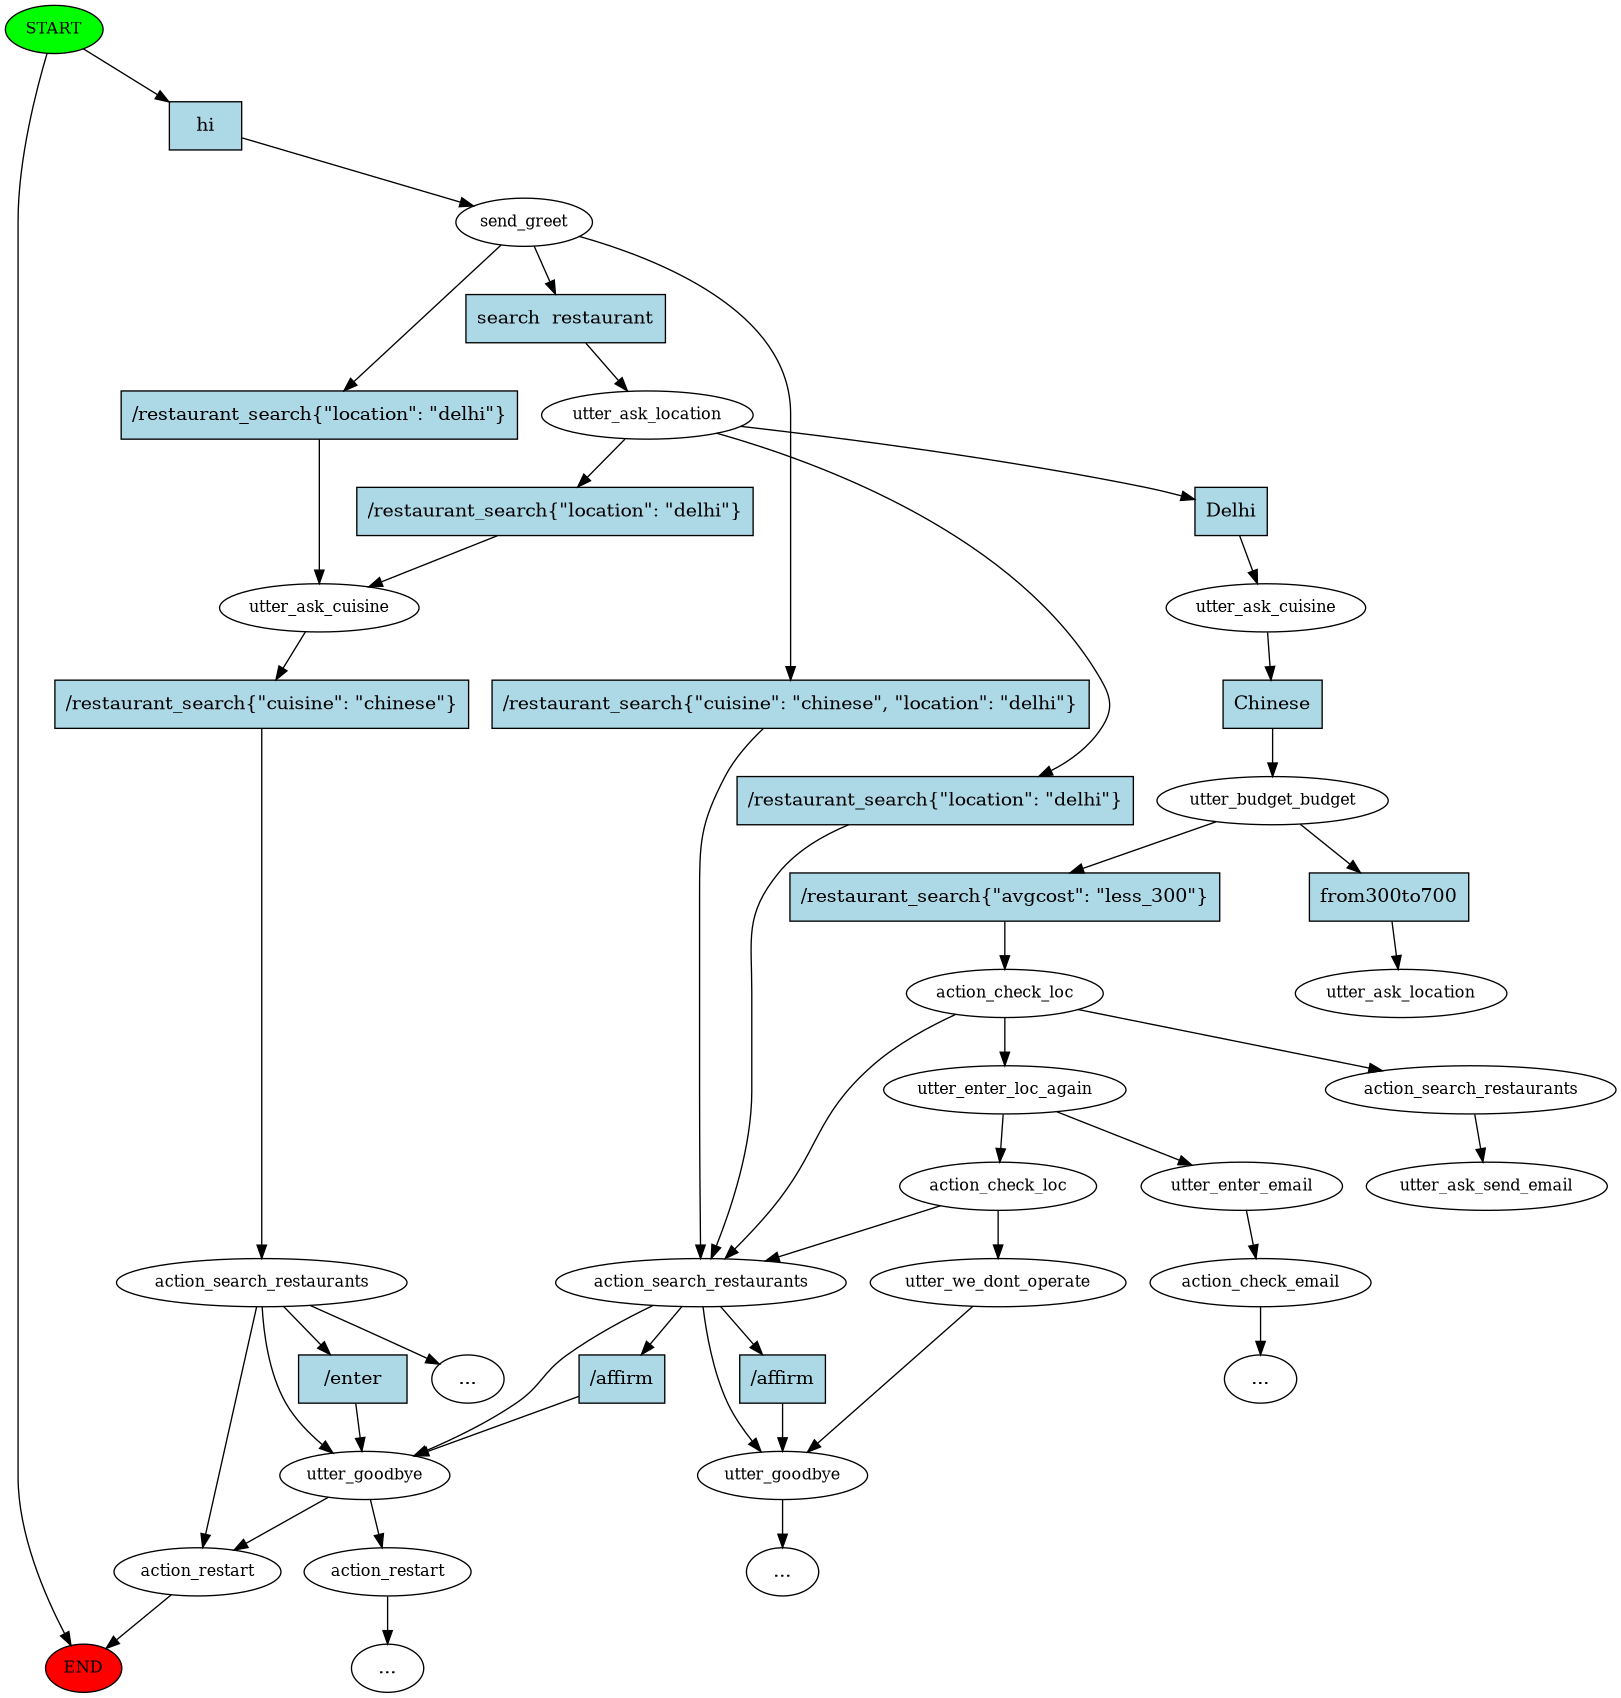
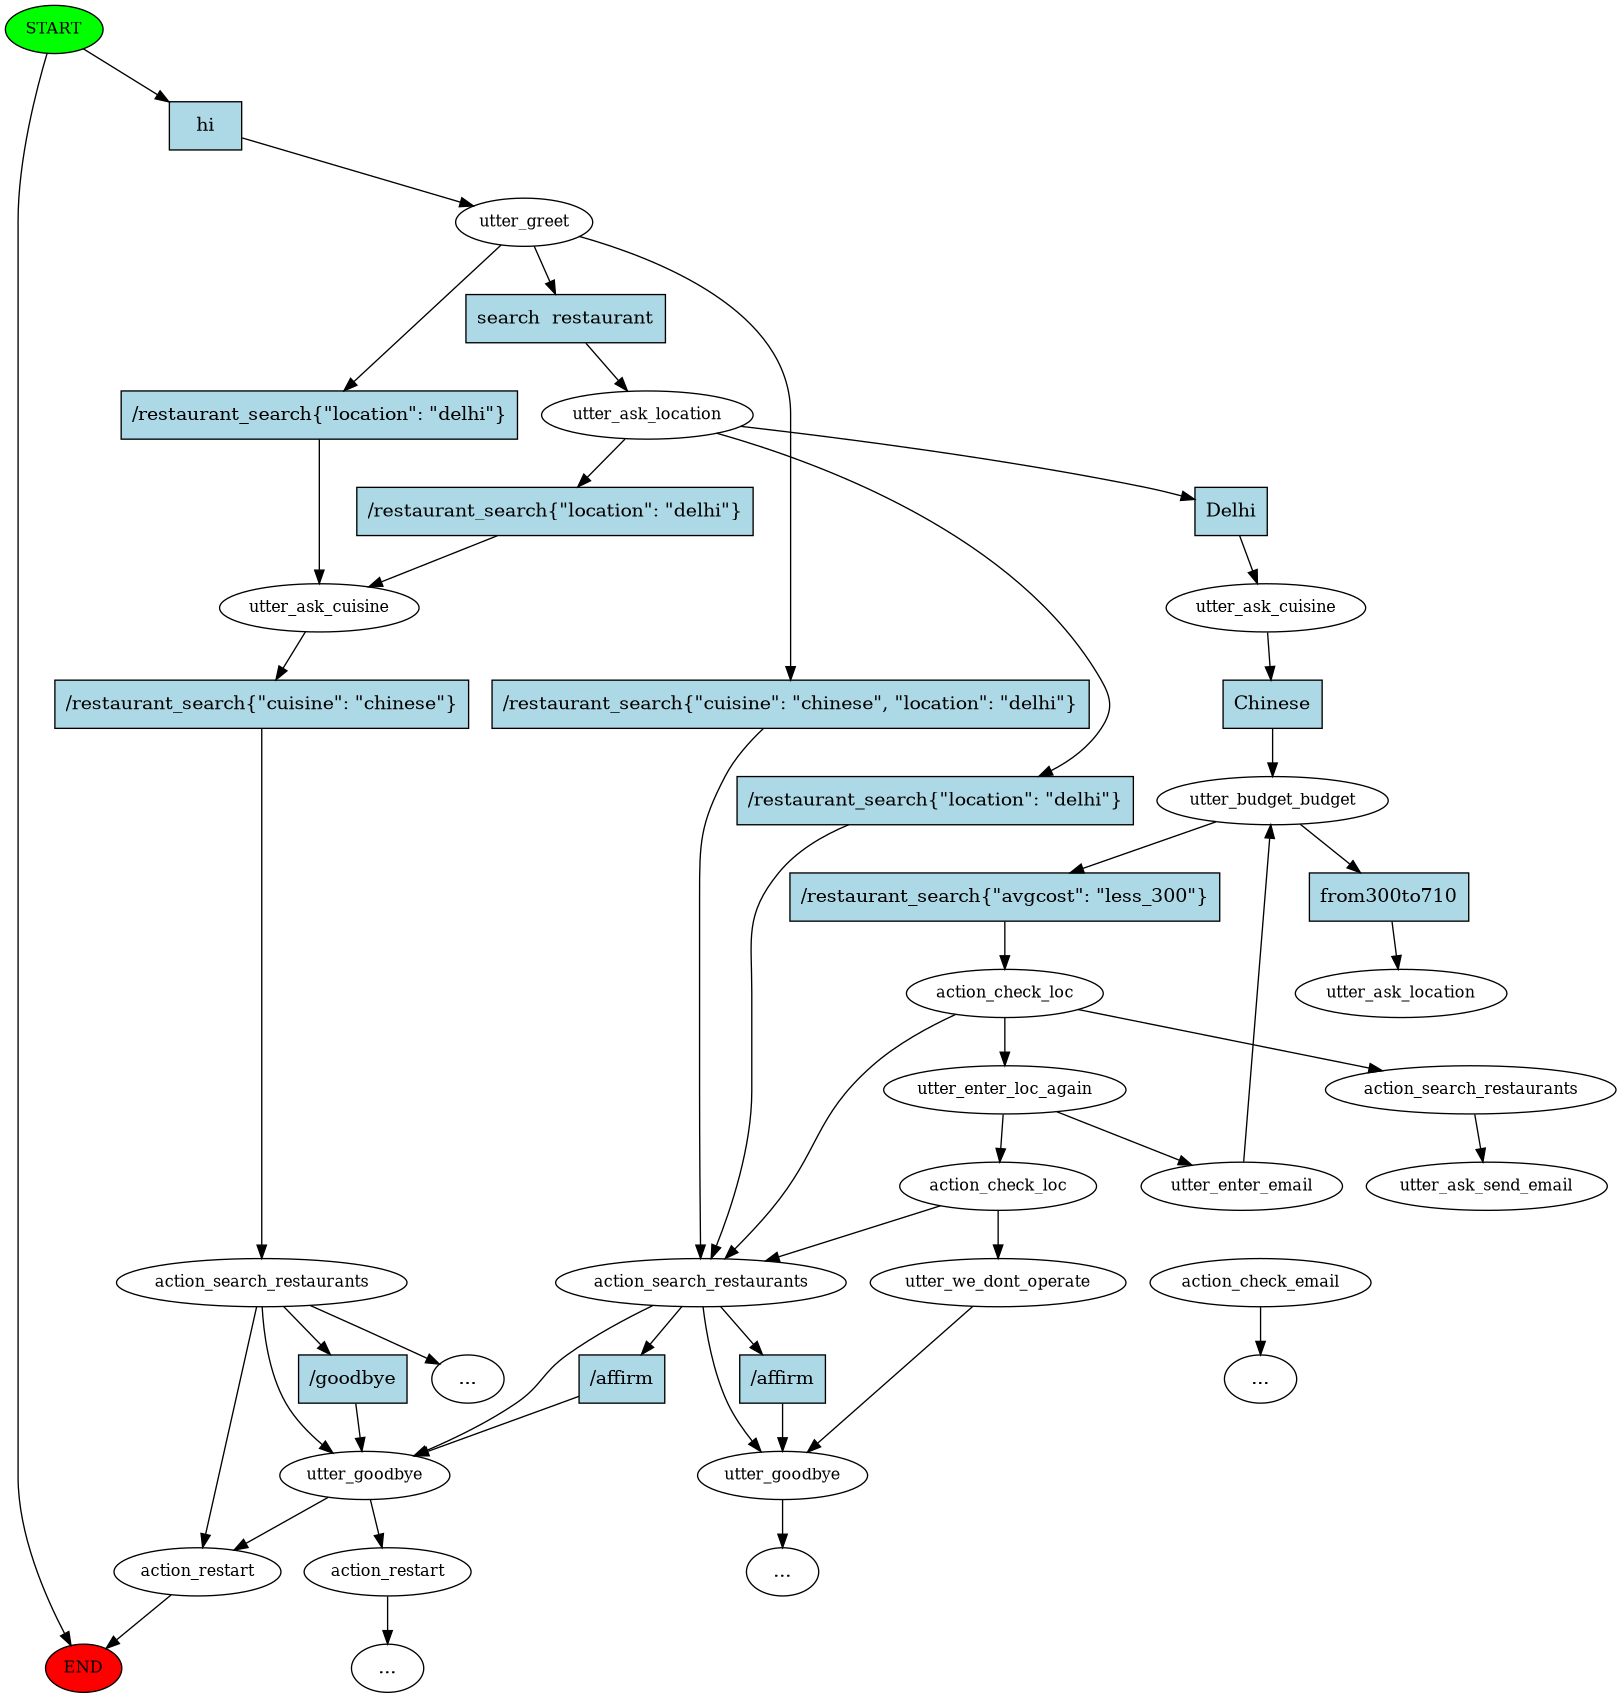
(524, 222) -> (524, 222)
(1389, 897) -> (1389, 897)
(1250, 1228) -> (1257, 1000)
(353, 1379) -> (353, 1379)
